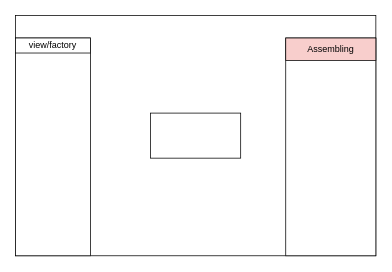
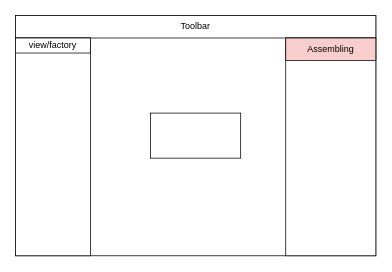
none -> (195, 27)
